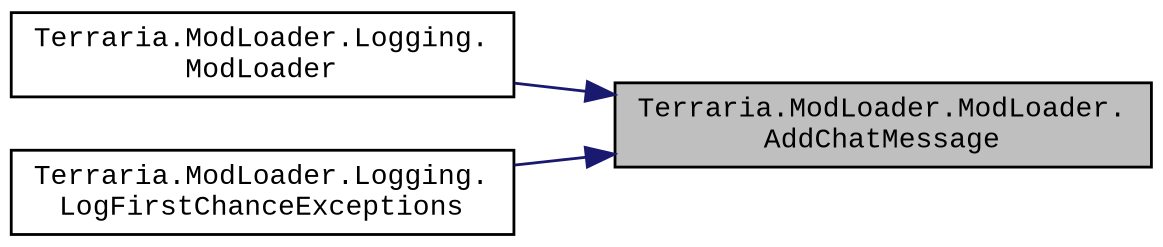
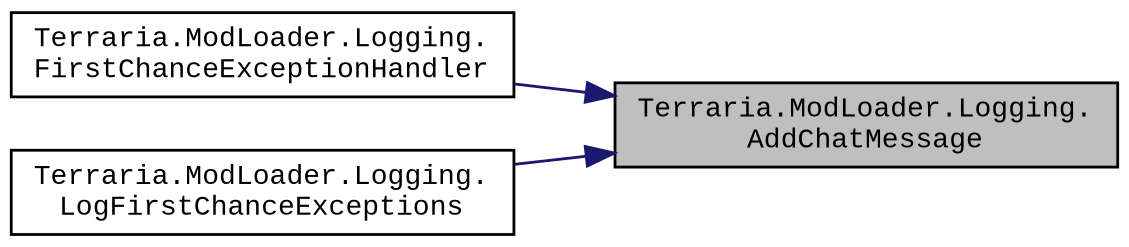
(263, 55) -> (263, 55)
(883, 125) -> (866, 125)
